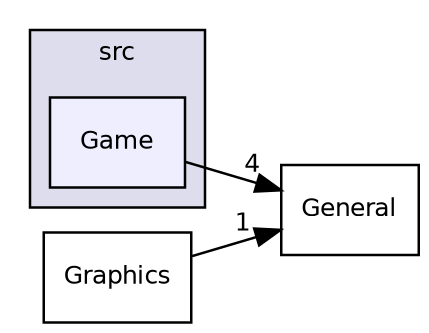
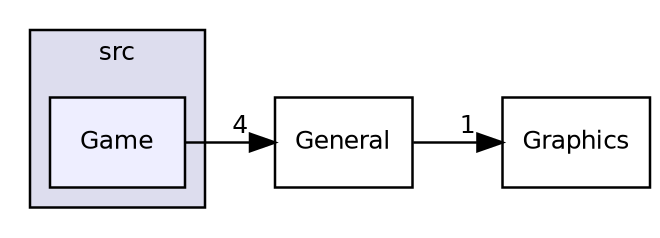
(224, 247) -> (445, 142)
